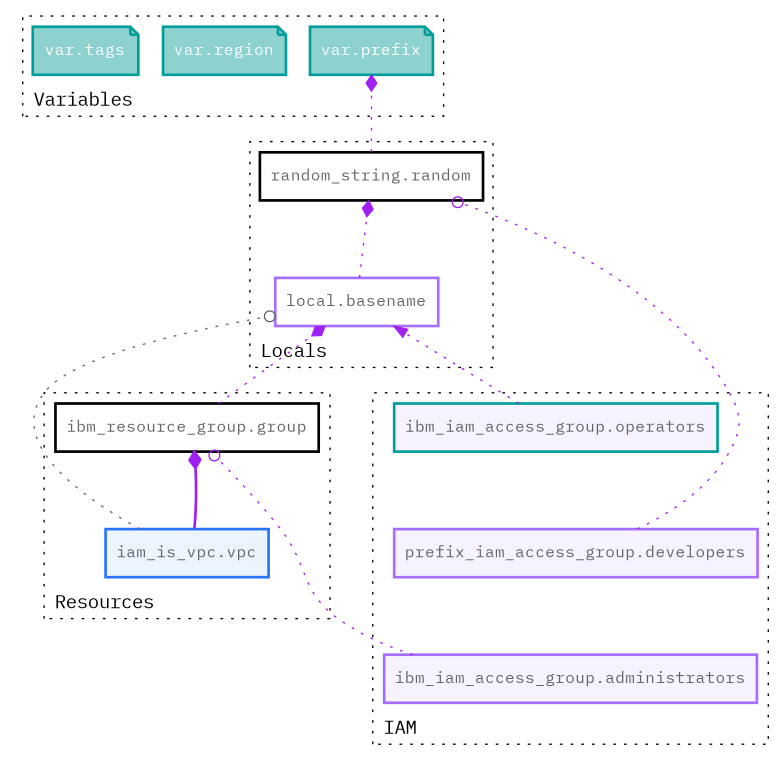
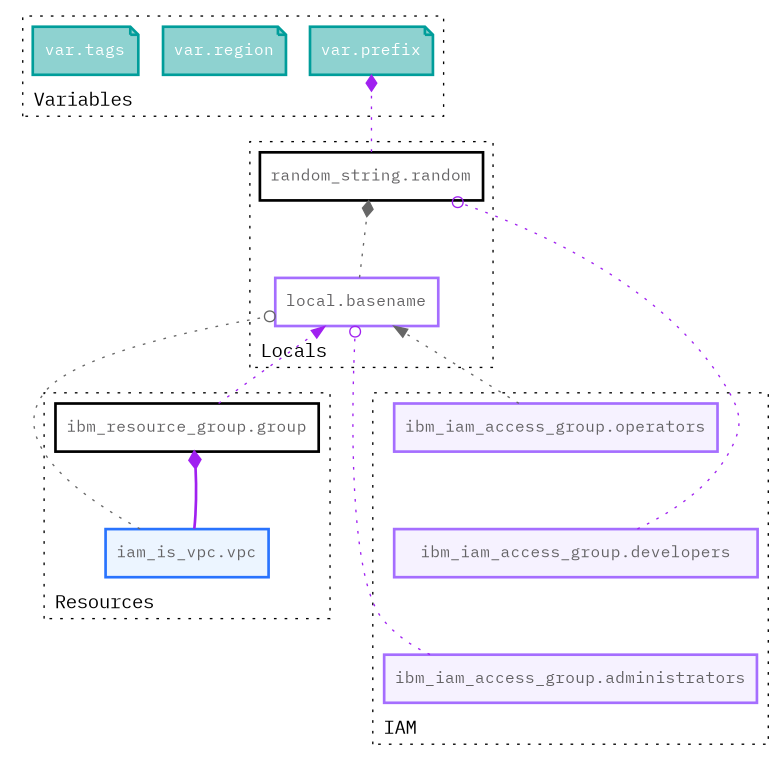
(363, 247) -> (363, 247)
(257, 376) -> (257, 376)
(476, 377) -> (476, 377)
(556, 428) -> (556, 428)
(576, 553) -> (576, 553)
(304, 572) -> (356, 510)
